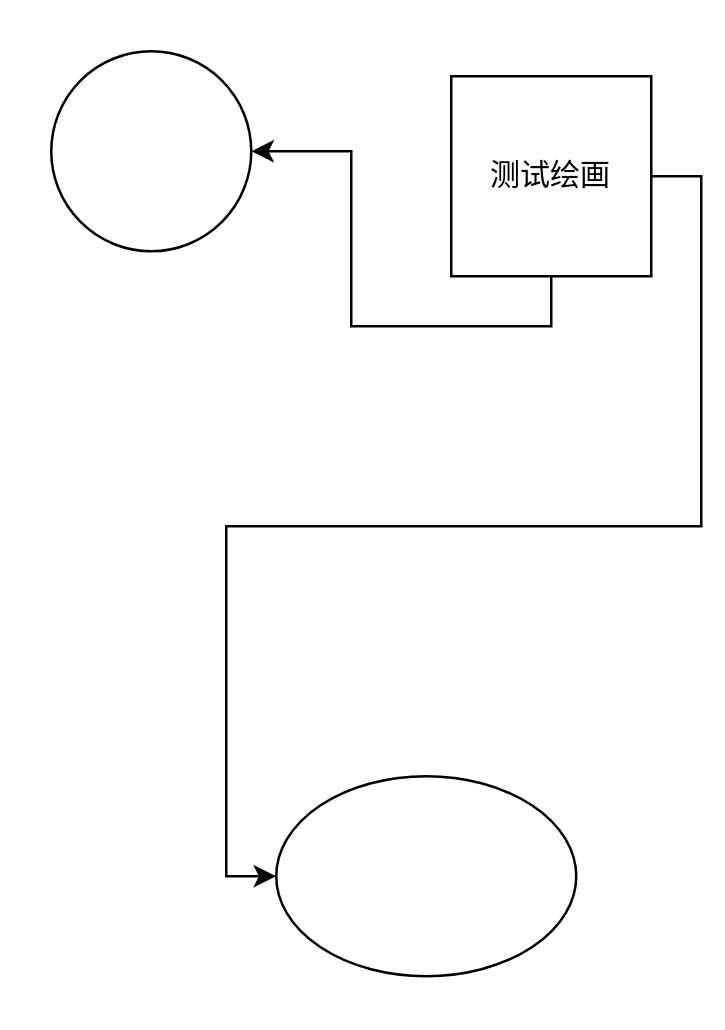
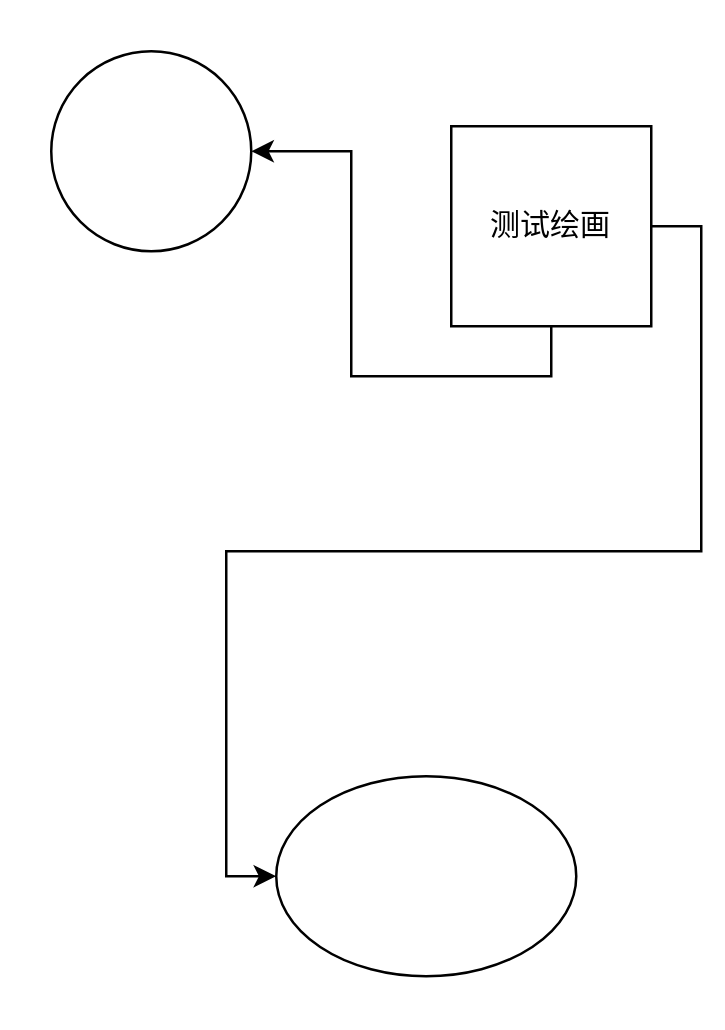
(551, 176) -> (551, 226)
